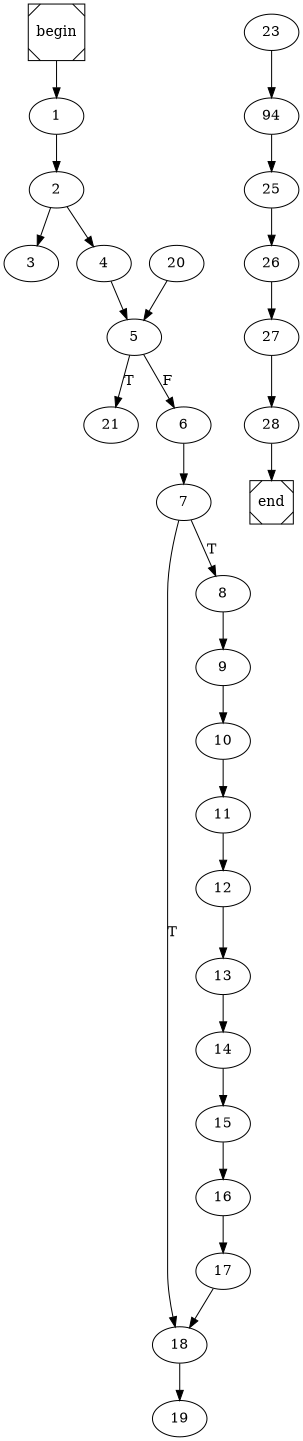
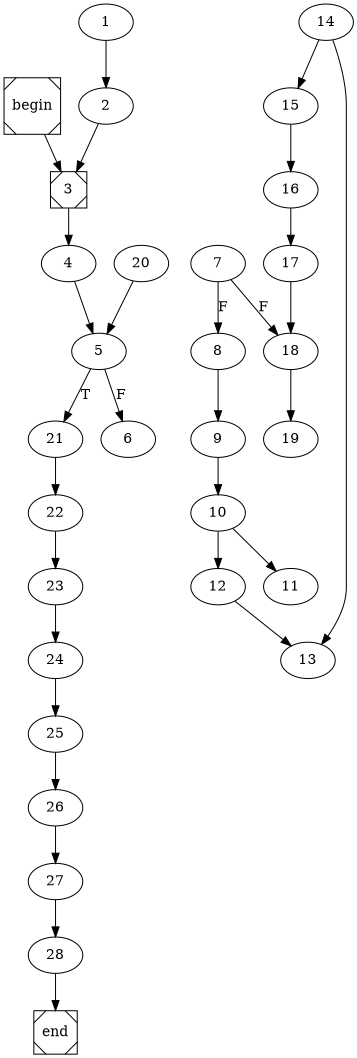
(57, 74) -> (51, 148)
(272, 116) -> (56, 660)
(77, 222) -> (69, 222)
(31, 264) -> (69, 190)
(184, 459) -> none
none -> (56, 513)
(212, 550) -> (223, 307)
(223, 847) -> (218, 545)
(173, 932) -> (264, 307)
(223, 1008) -> (346, 340)
